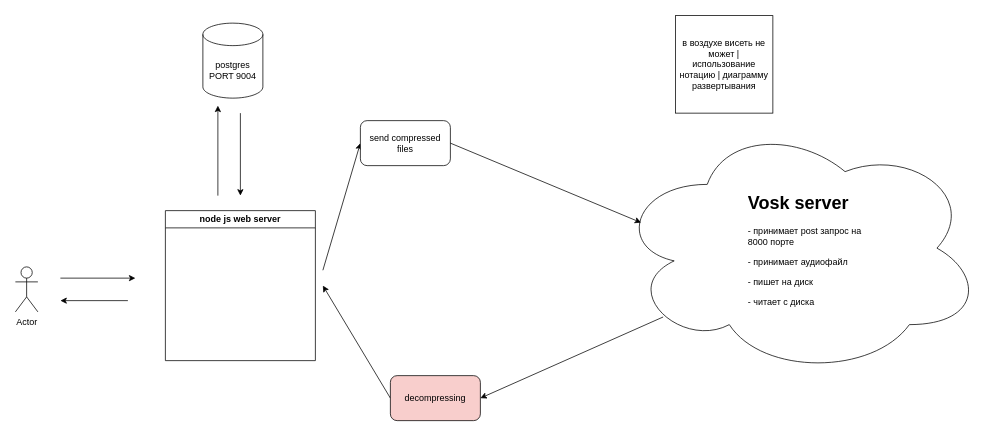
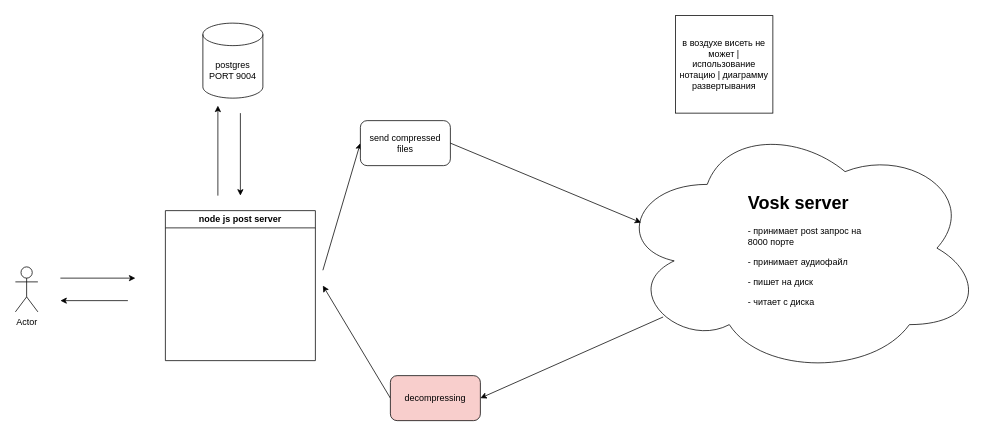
(240, 219) -> (240, 219)
